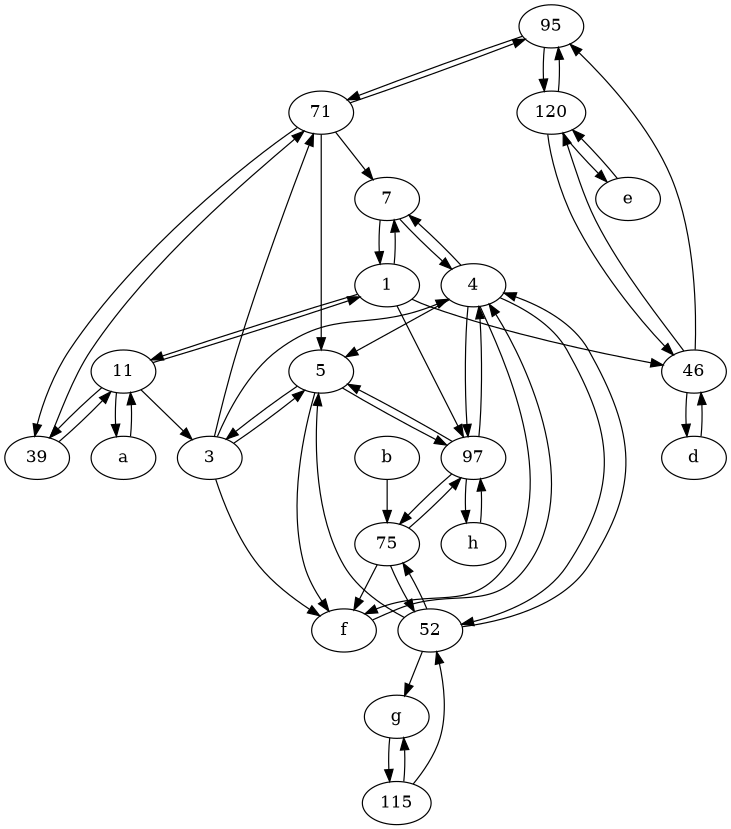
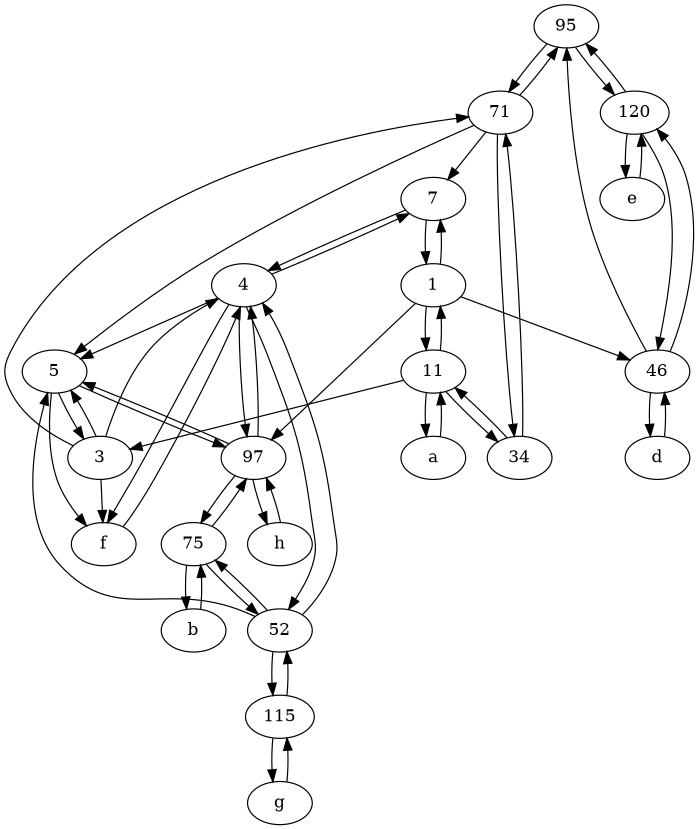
(37, 458) -> (520, 458)
(368, 582) -> (186, 581)
(416, 668) -> (272, 667)
